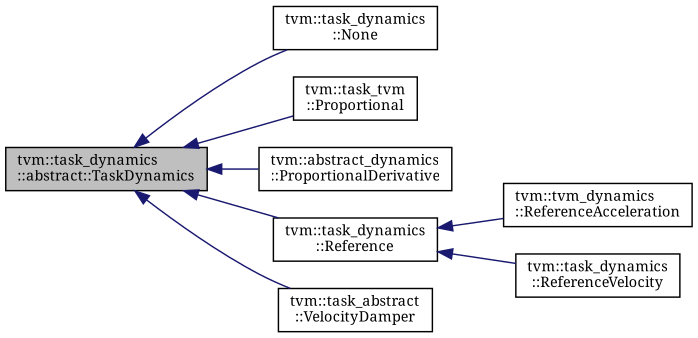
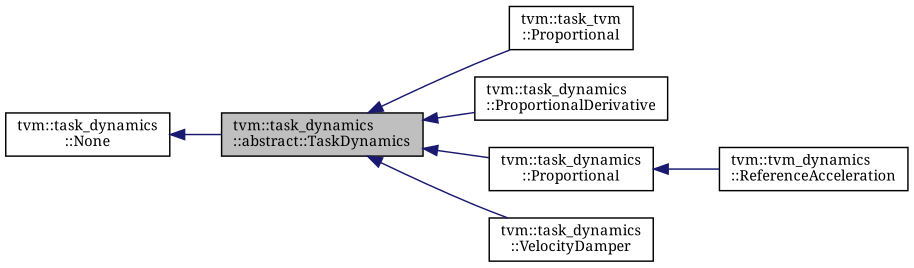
(214, 89) -> (203, 135)
(355, 169) -> (571, 99)
(355, 240) -> (571, 169)
(598, 276) -> none
(355, 310) -> (571, 240)
